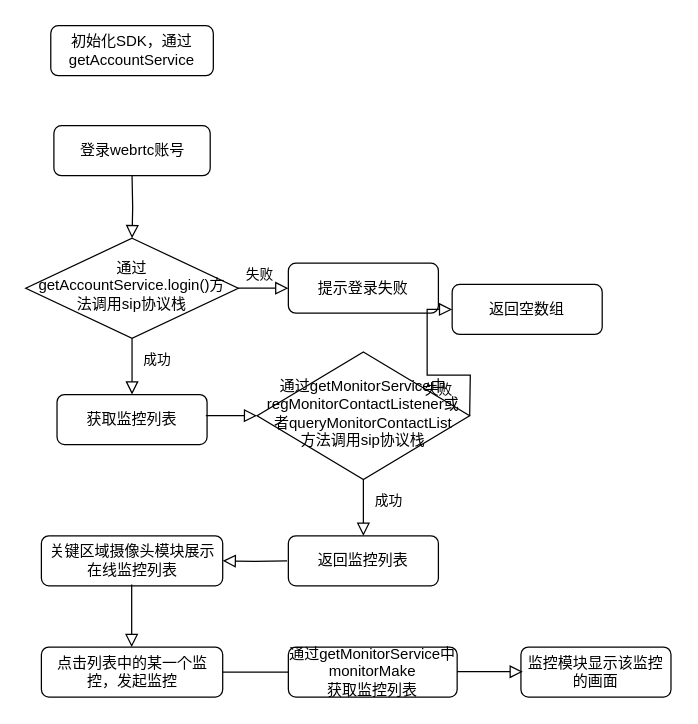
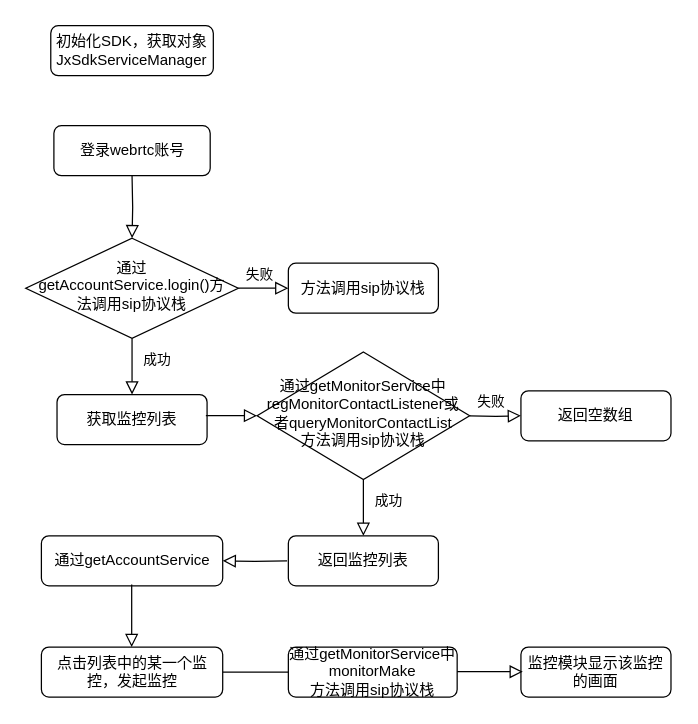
(132, 51) -> (132, 51)
(363, 288) -> (363, 288)
(527, 309) -> (596, 416)
(133, 561) -> (133, 561)
(373, 672) -> (373, 672)
